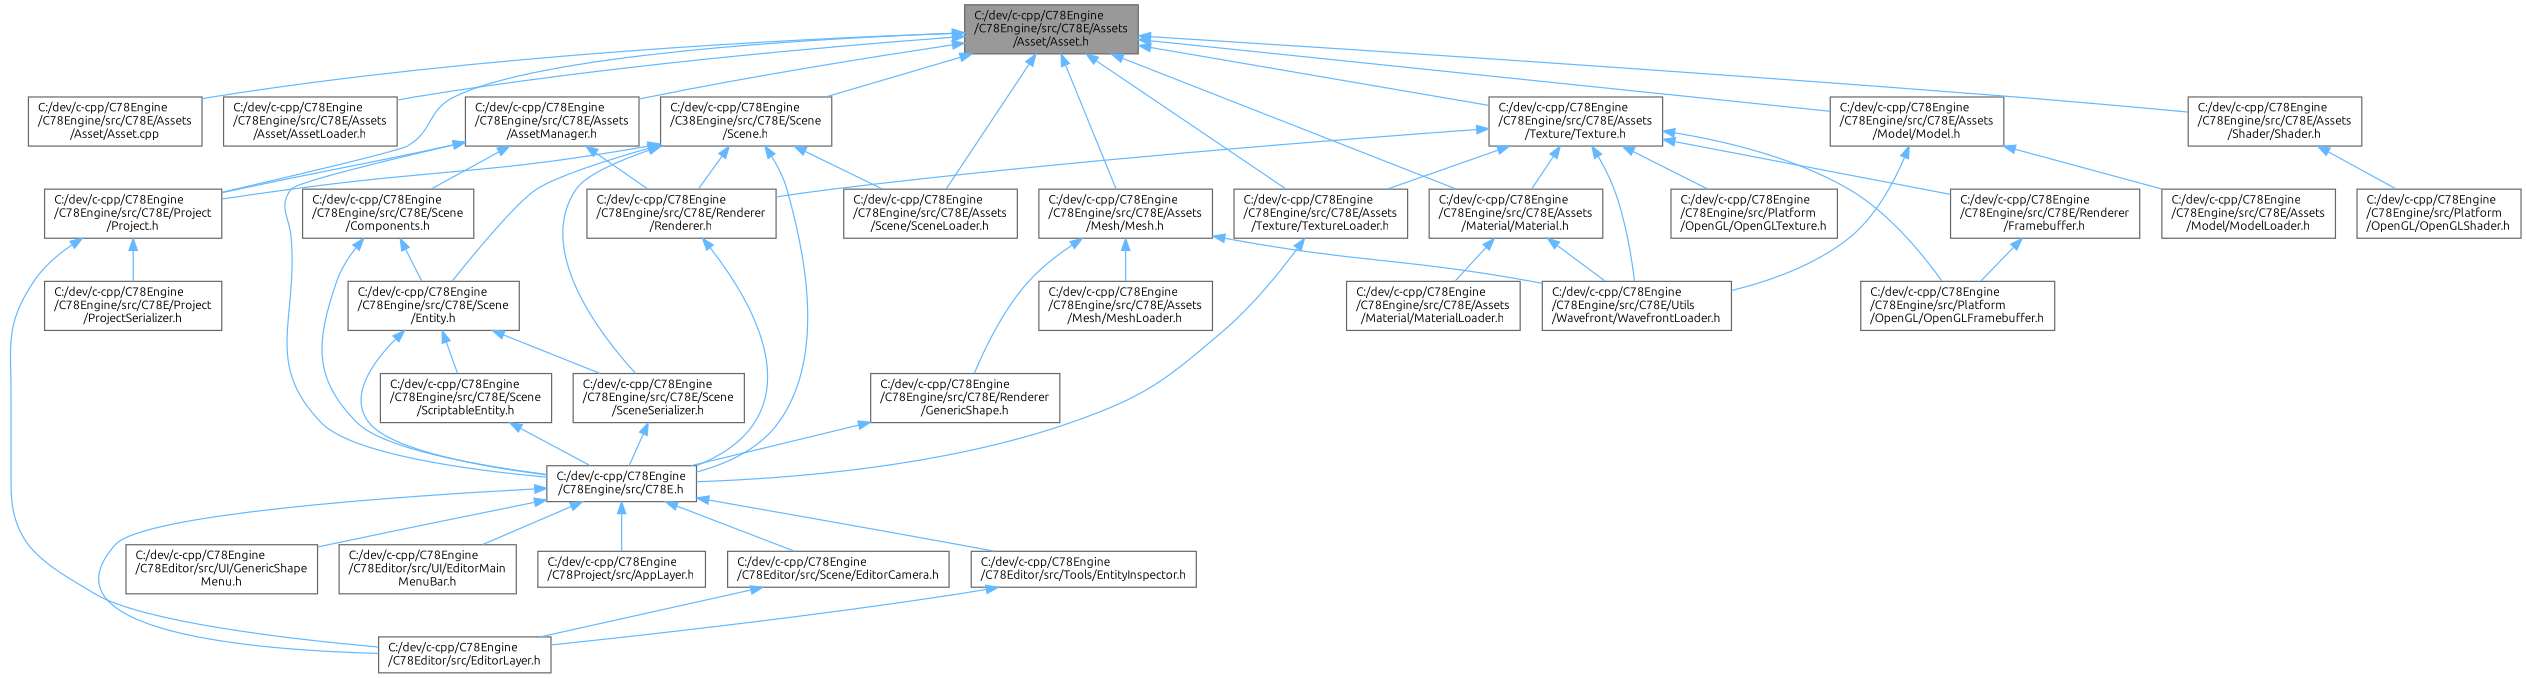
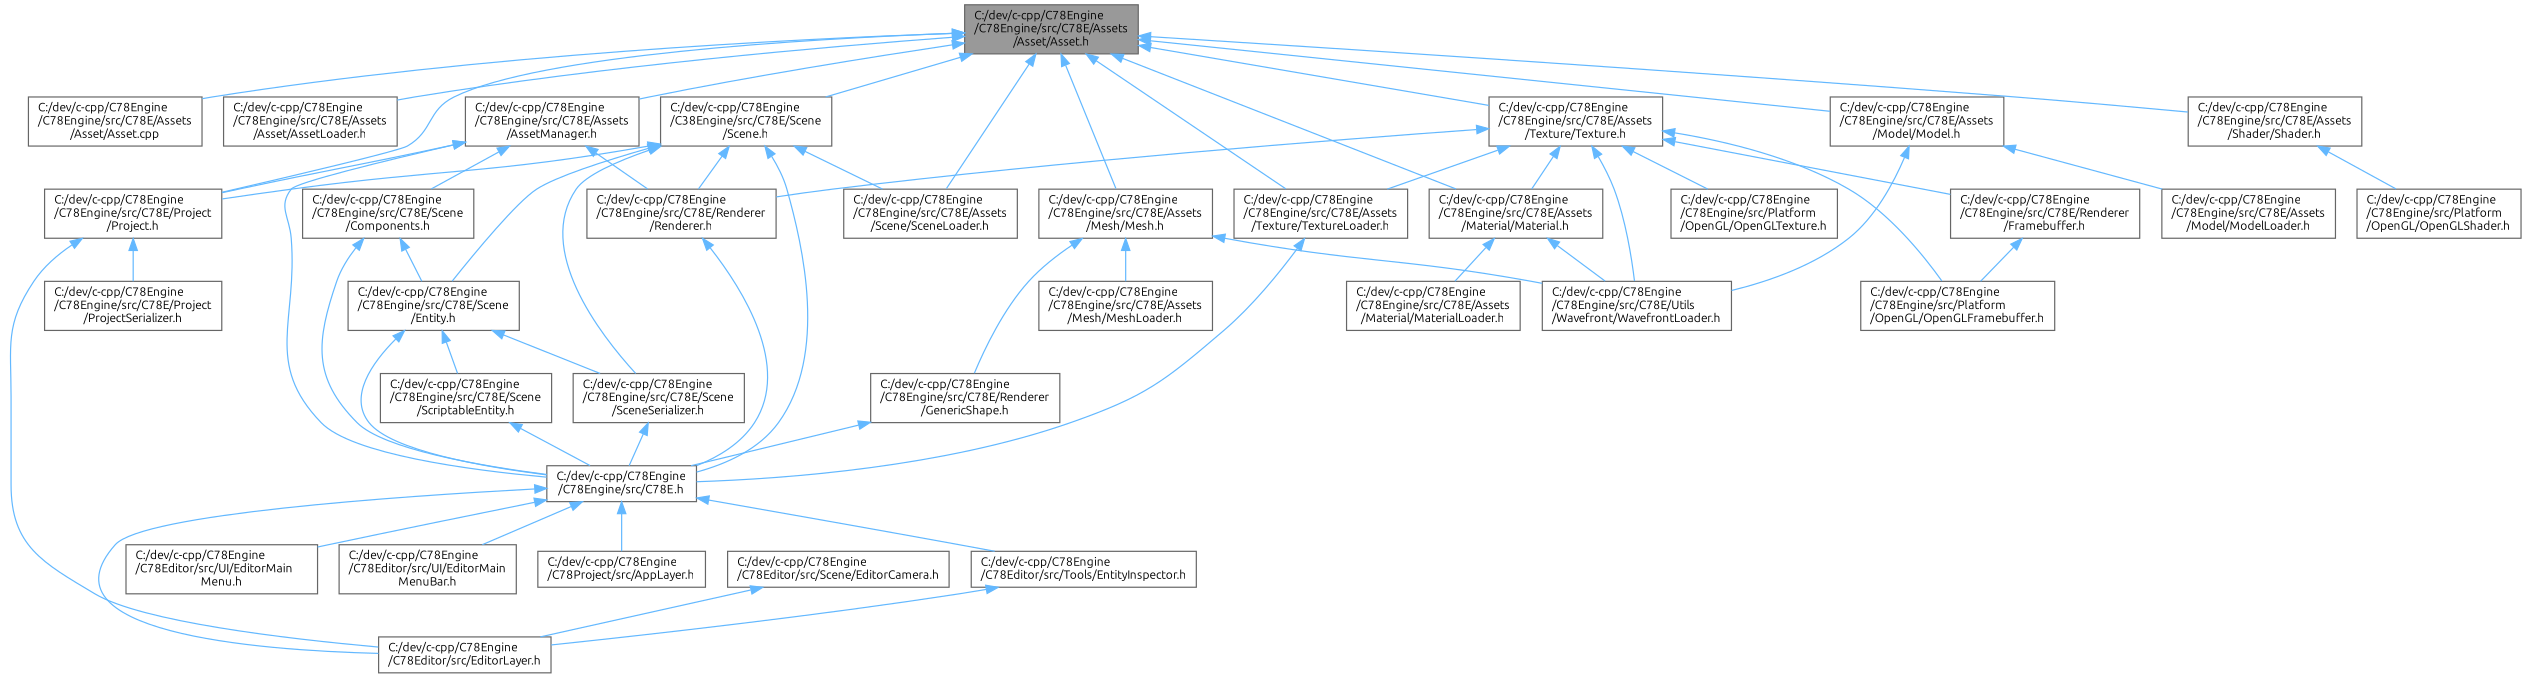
(736, 529) -> none
(222, 569) -> (222, 569)
